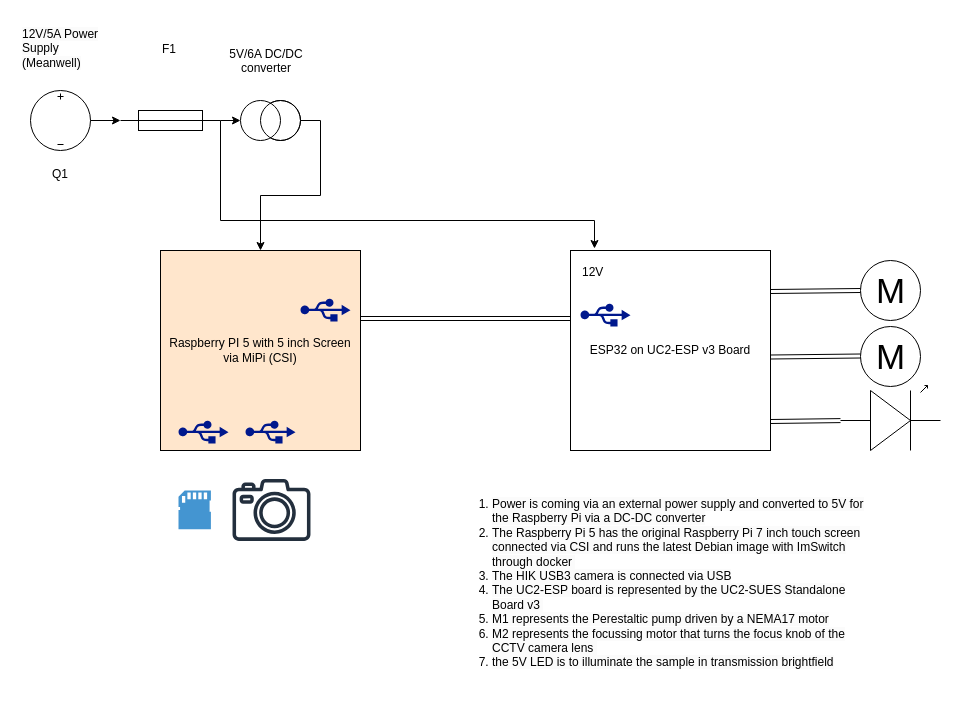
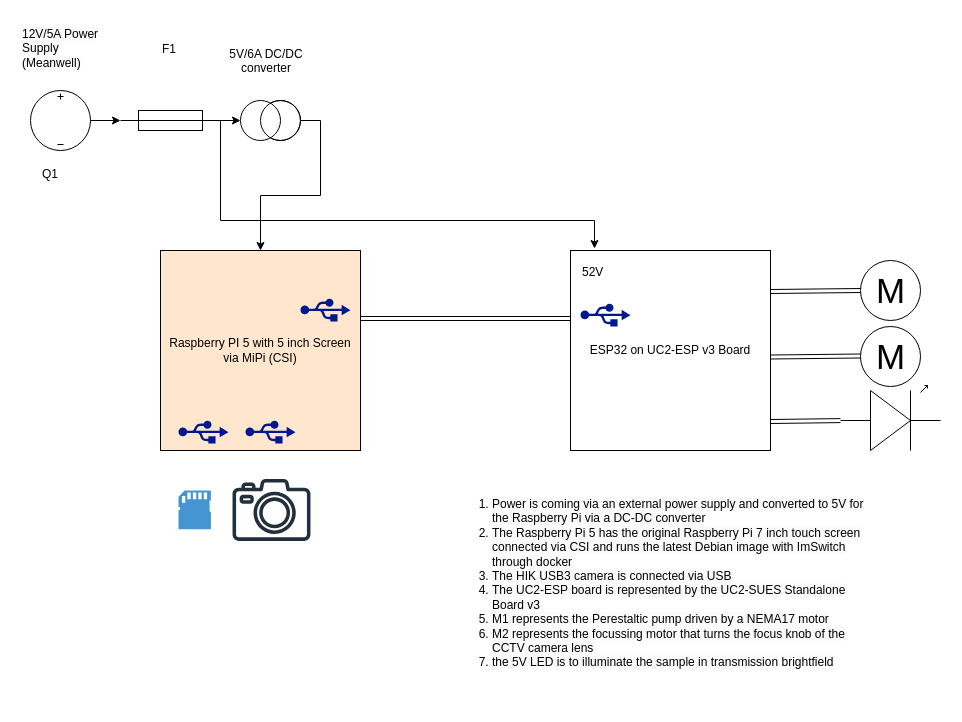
(71, 176) -> (61, 176)
(592, 280) -> (592, 280)
